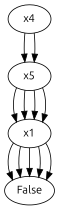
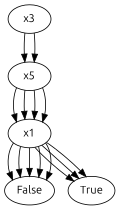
(30, 19) -> (30, 19)
none -> (92, 191)
